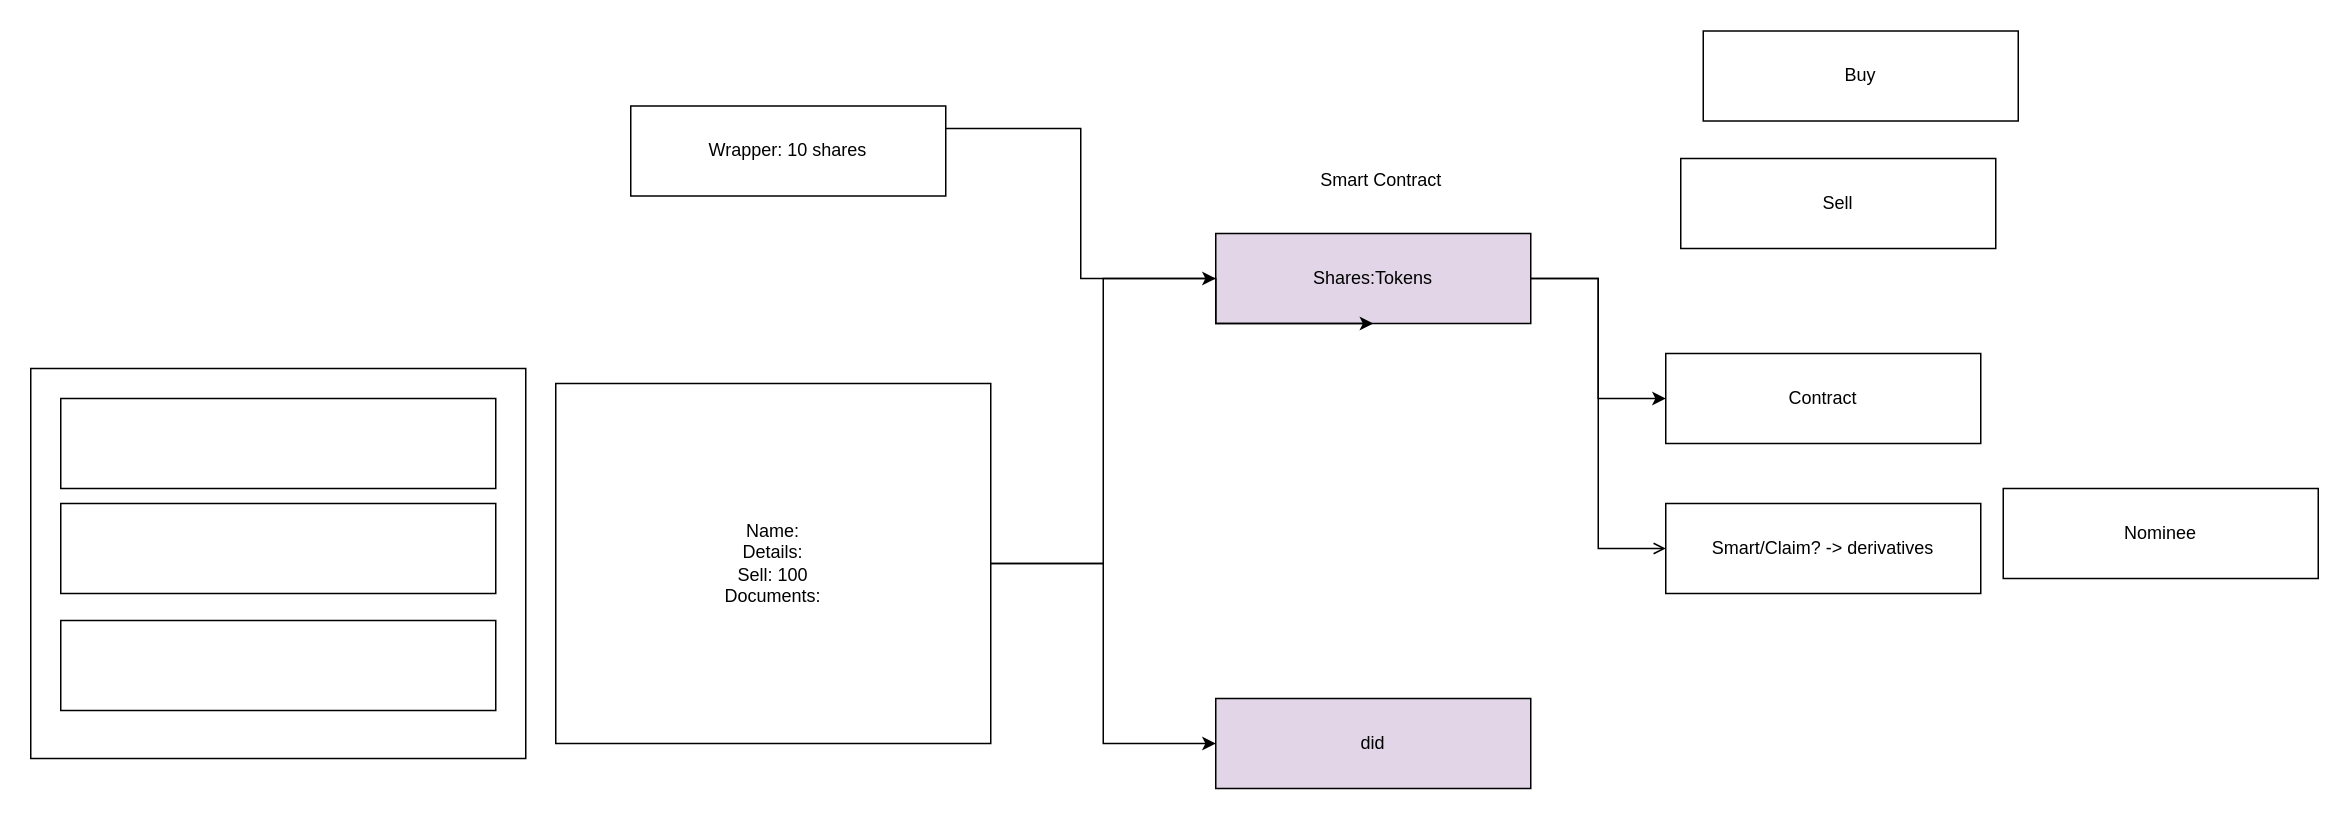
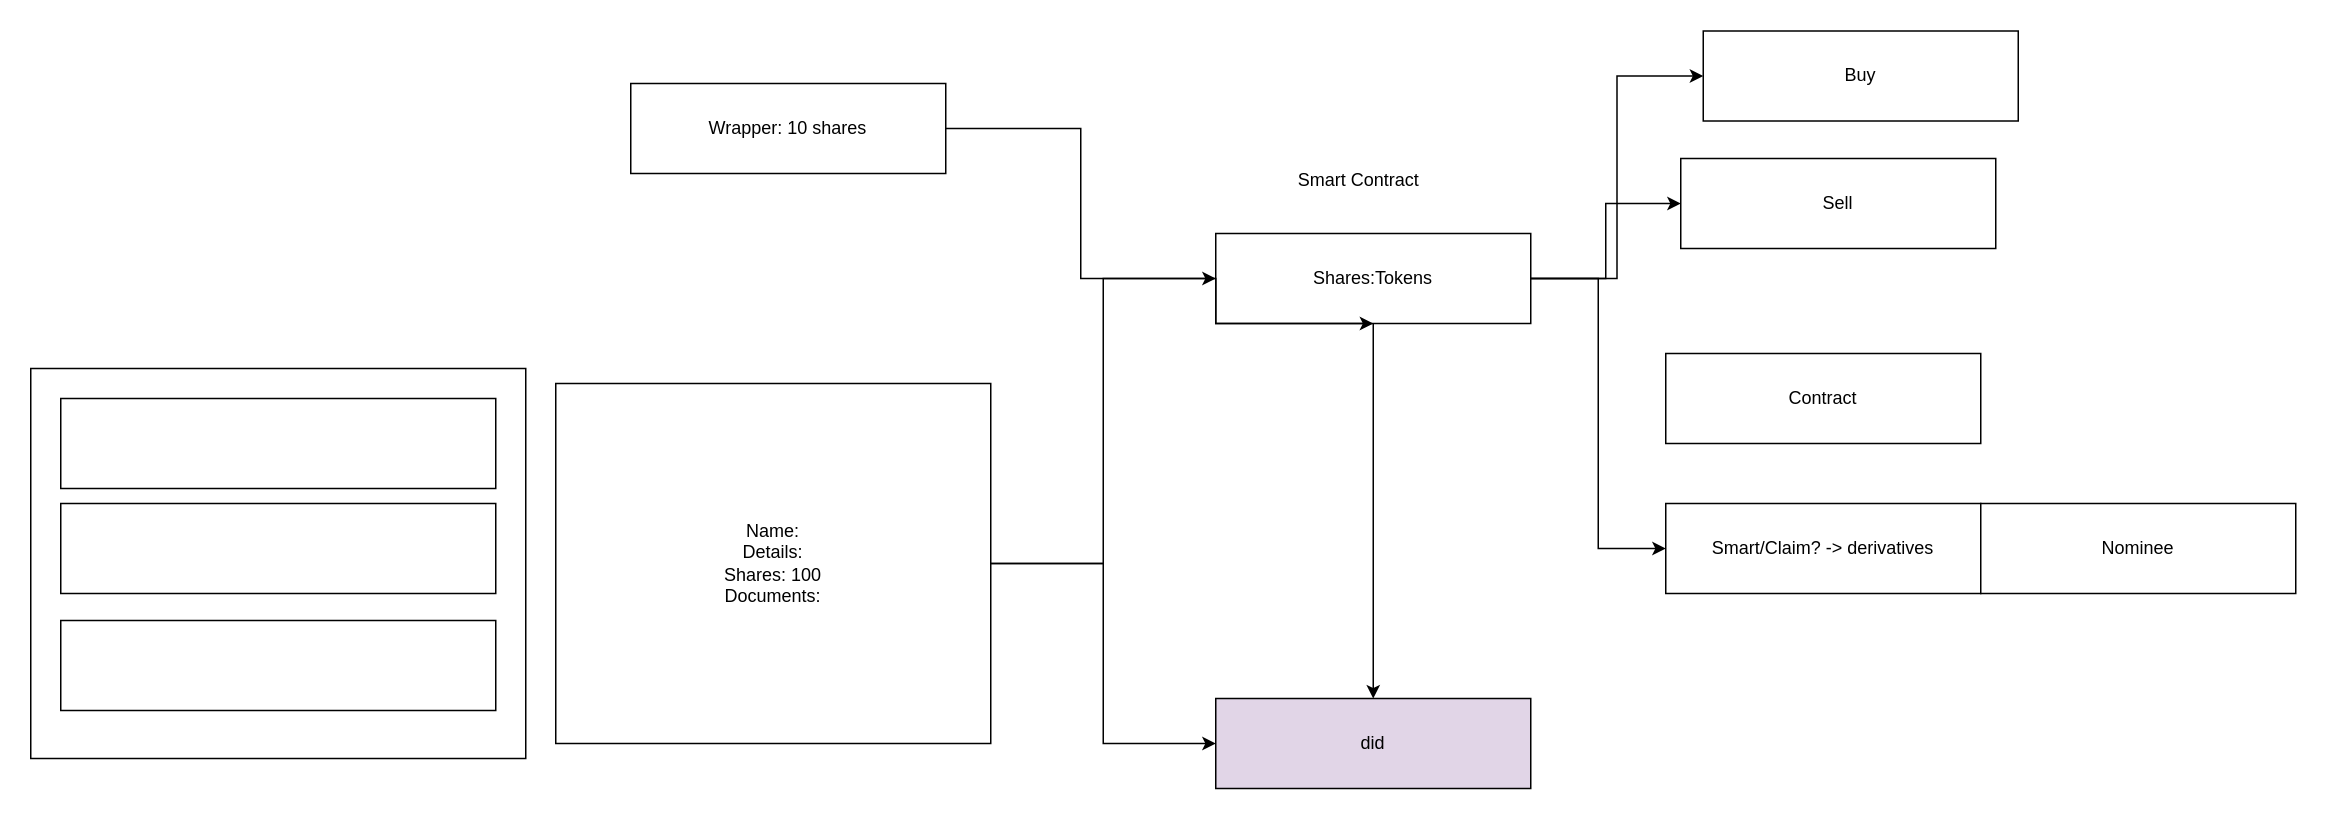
none -> (1617, 144)
(788, 151) -> (788, 128)
(1381, 181) -> (1358, 181)
none -> (1606, 207)
(1373, 278) -> (1373, 278)
(1629, 398) -> (1373, 505)
(2161, 533) -> (2138, 548)
(1656, 548) -> (1654, 548)
(773, 563) -> (773, 563)
